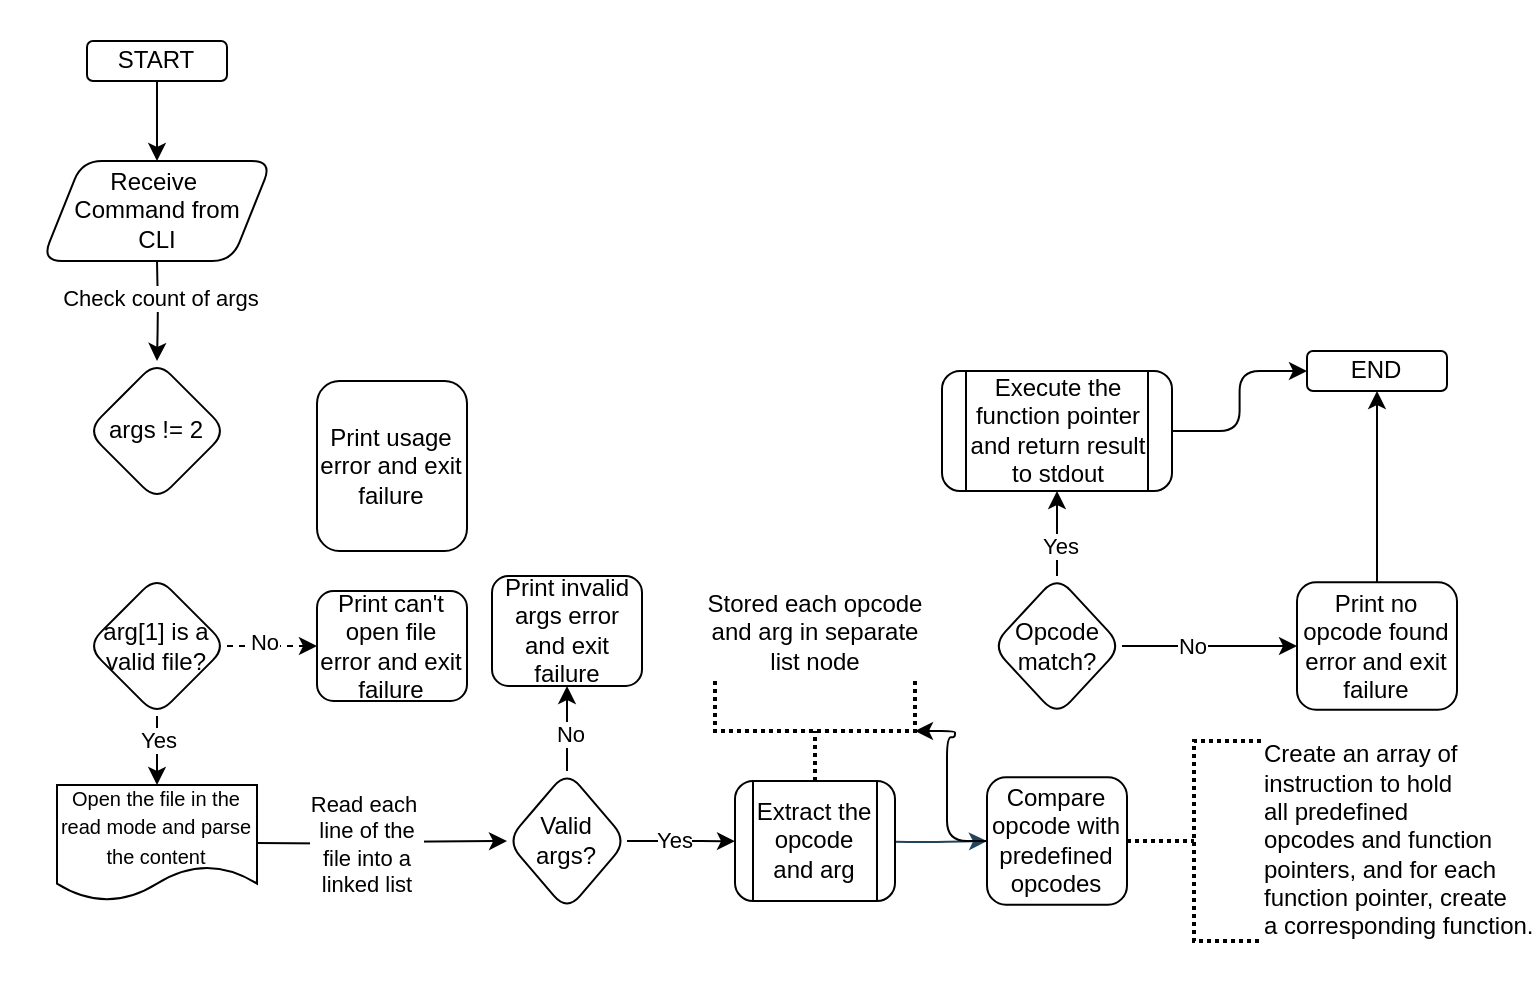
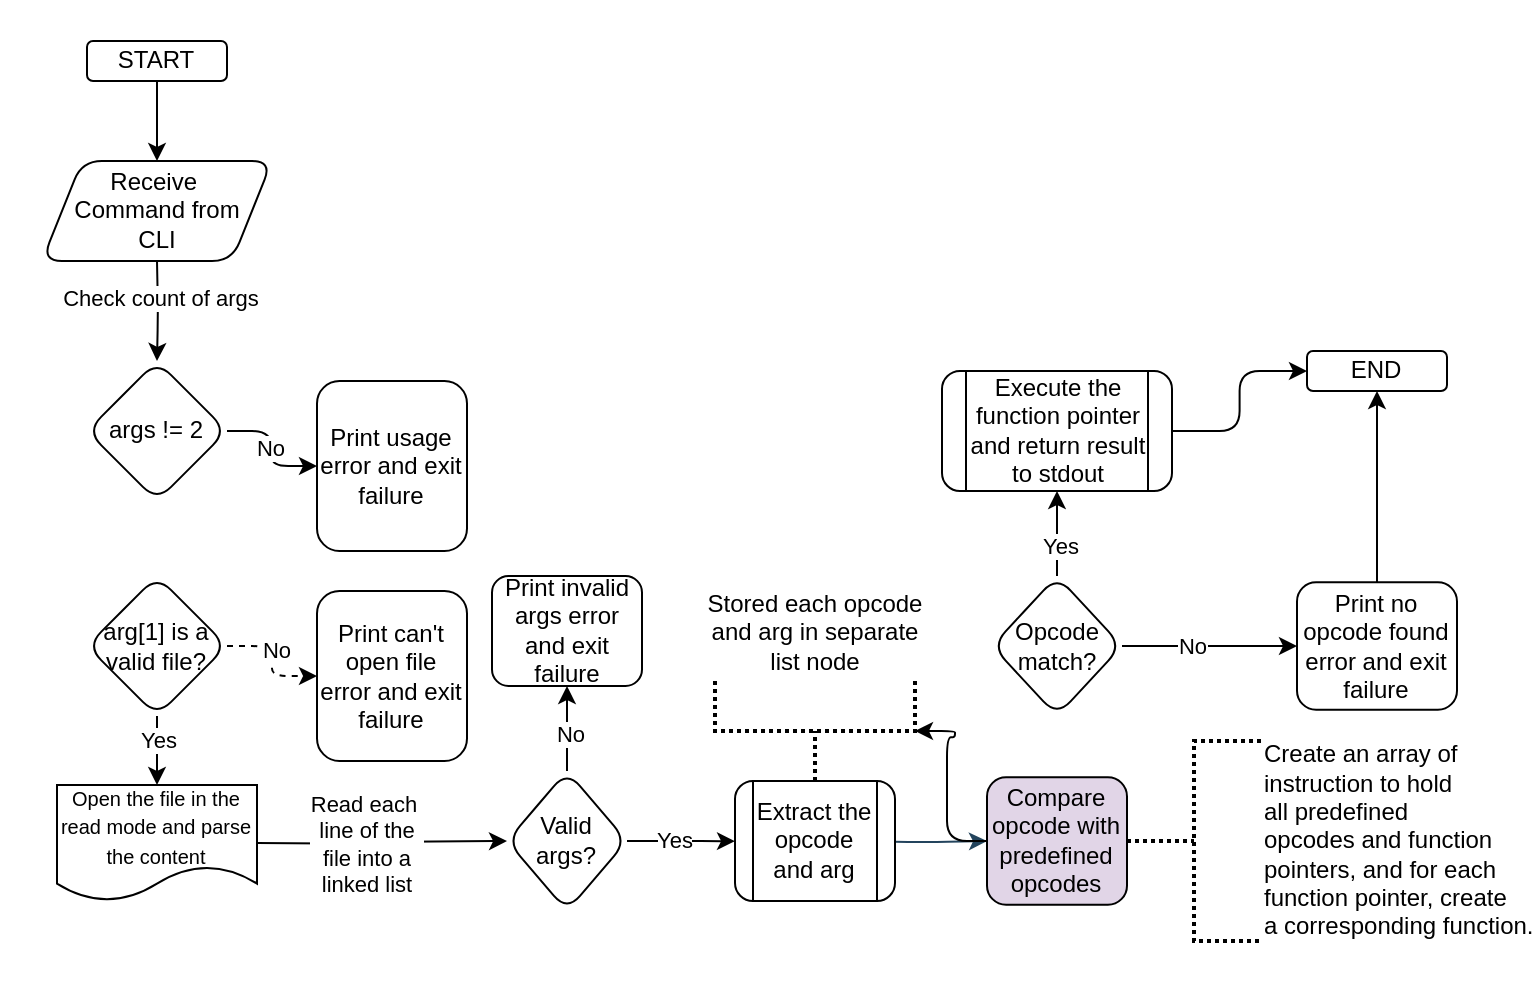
none -> (271, 442)
(392, 646) -> (392, 676)
(1057, 841) -> (1057, 841)
